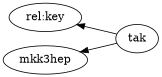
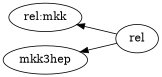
(45, 17) -> (45, 17)
(137, 39) -> (137, 39)
